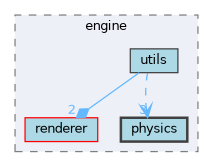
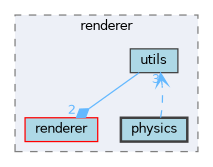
(106, 27) -> (106, 27)
(146, 89) -> (162, 102)
